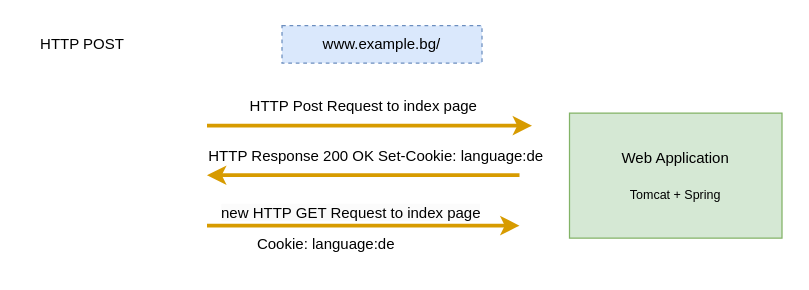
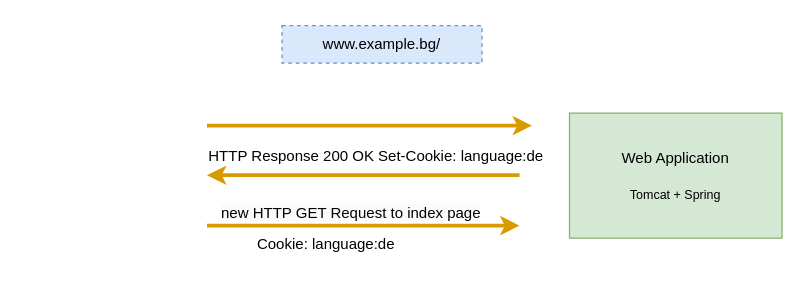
(82, 44) -> none
(363, 107) -> none
